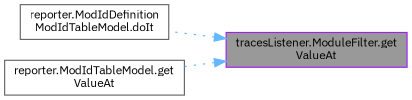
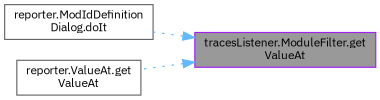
(95, 22) -> (79, 22)
(95, 78) -> (79, 78)
